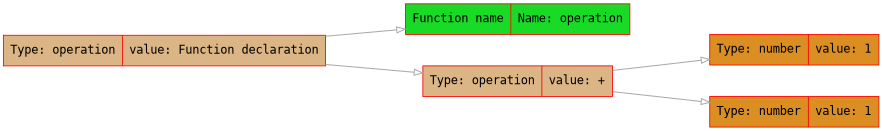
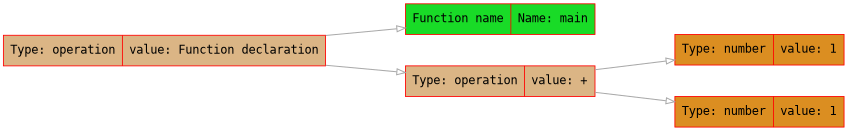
(570, 19) -> (553, 19)
